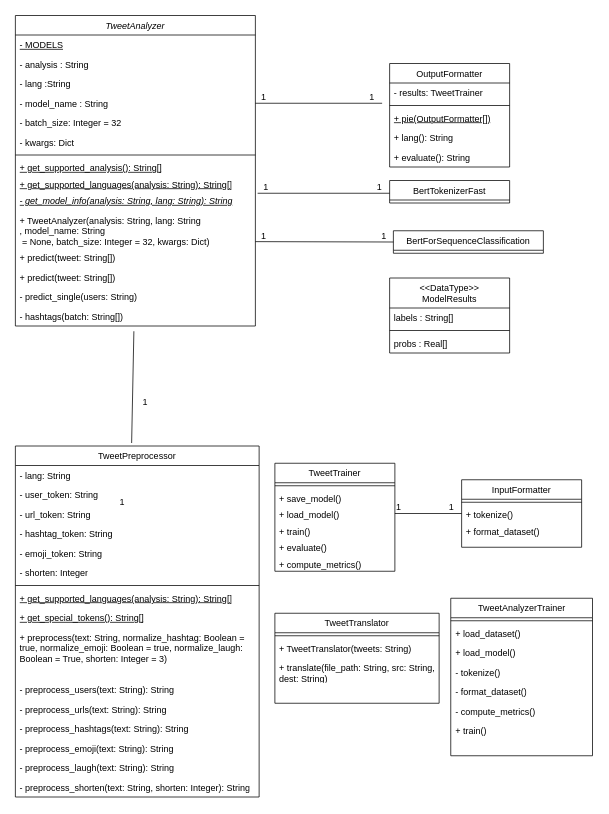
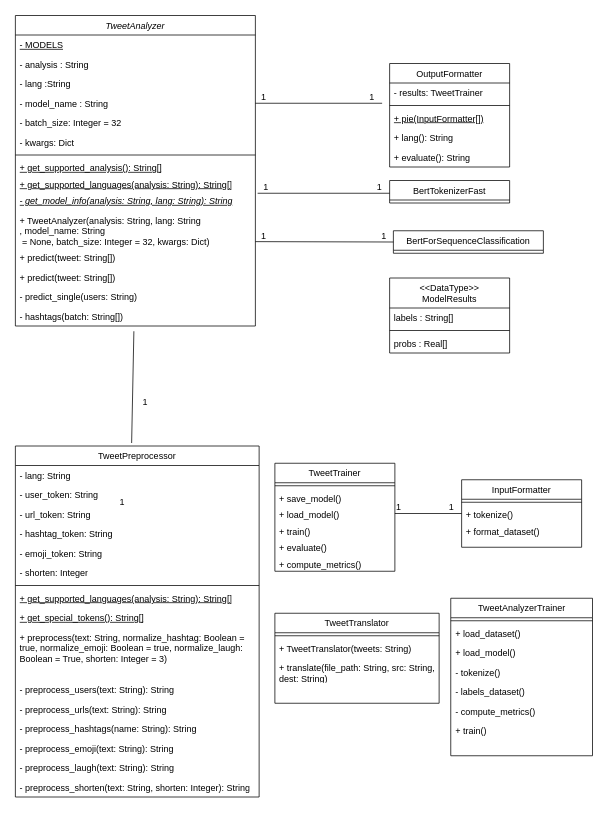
(450, 124) -> (450, 119)
(500, 693) -> (497, 693)
(120, 730) -> (120, 730)
